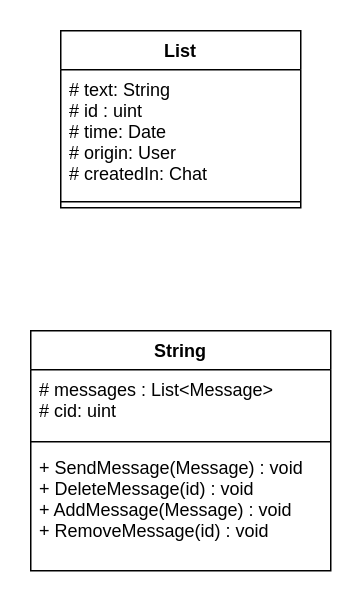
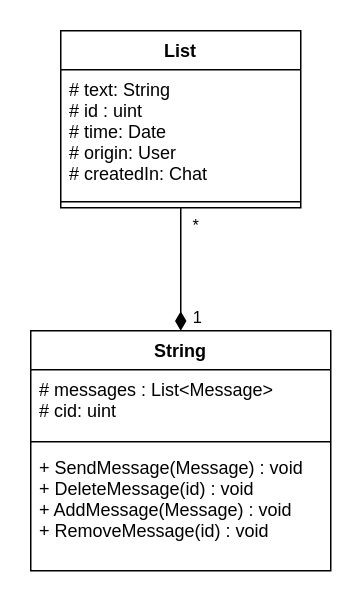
none -> (181, 261)
